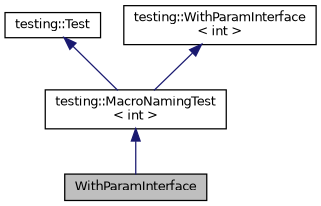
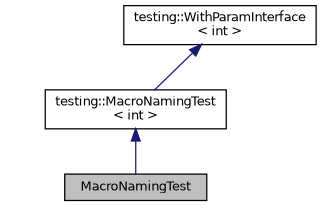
(53, 25) -> none
(136, 187) -> (136, 187)
